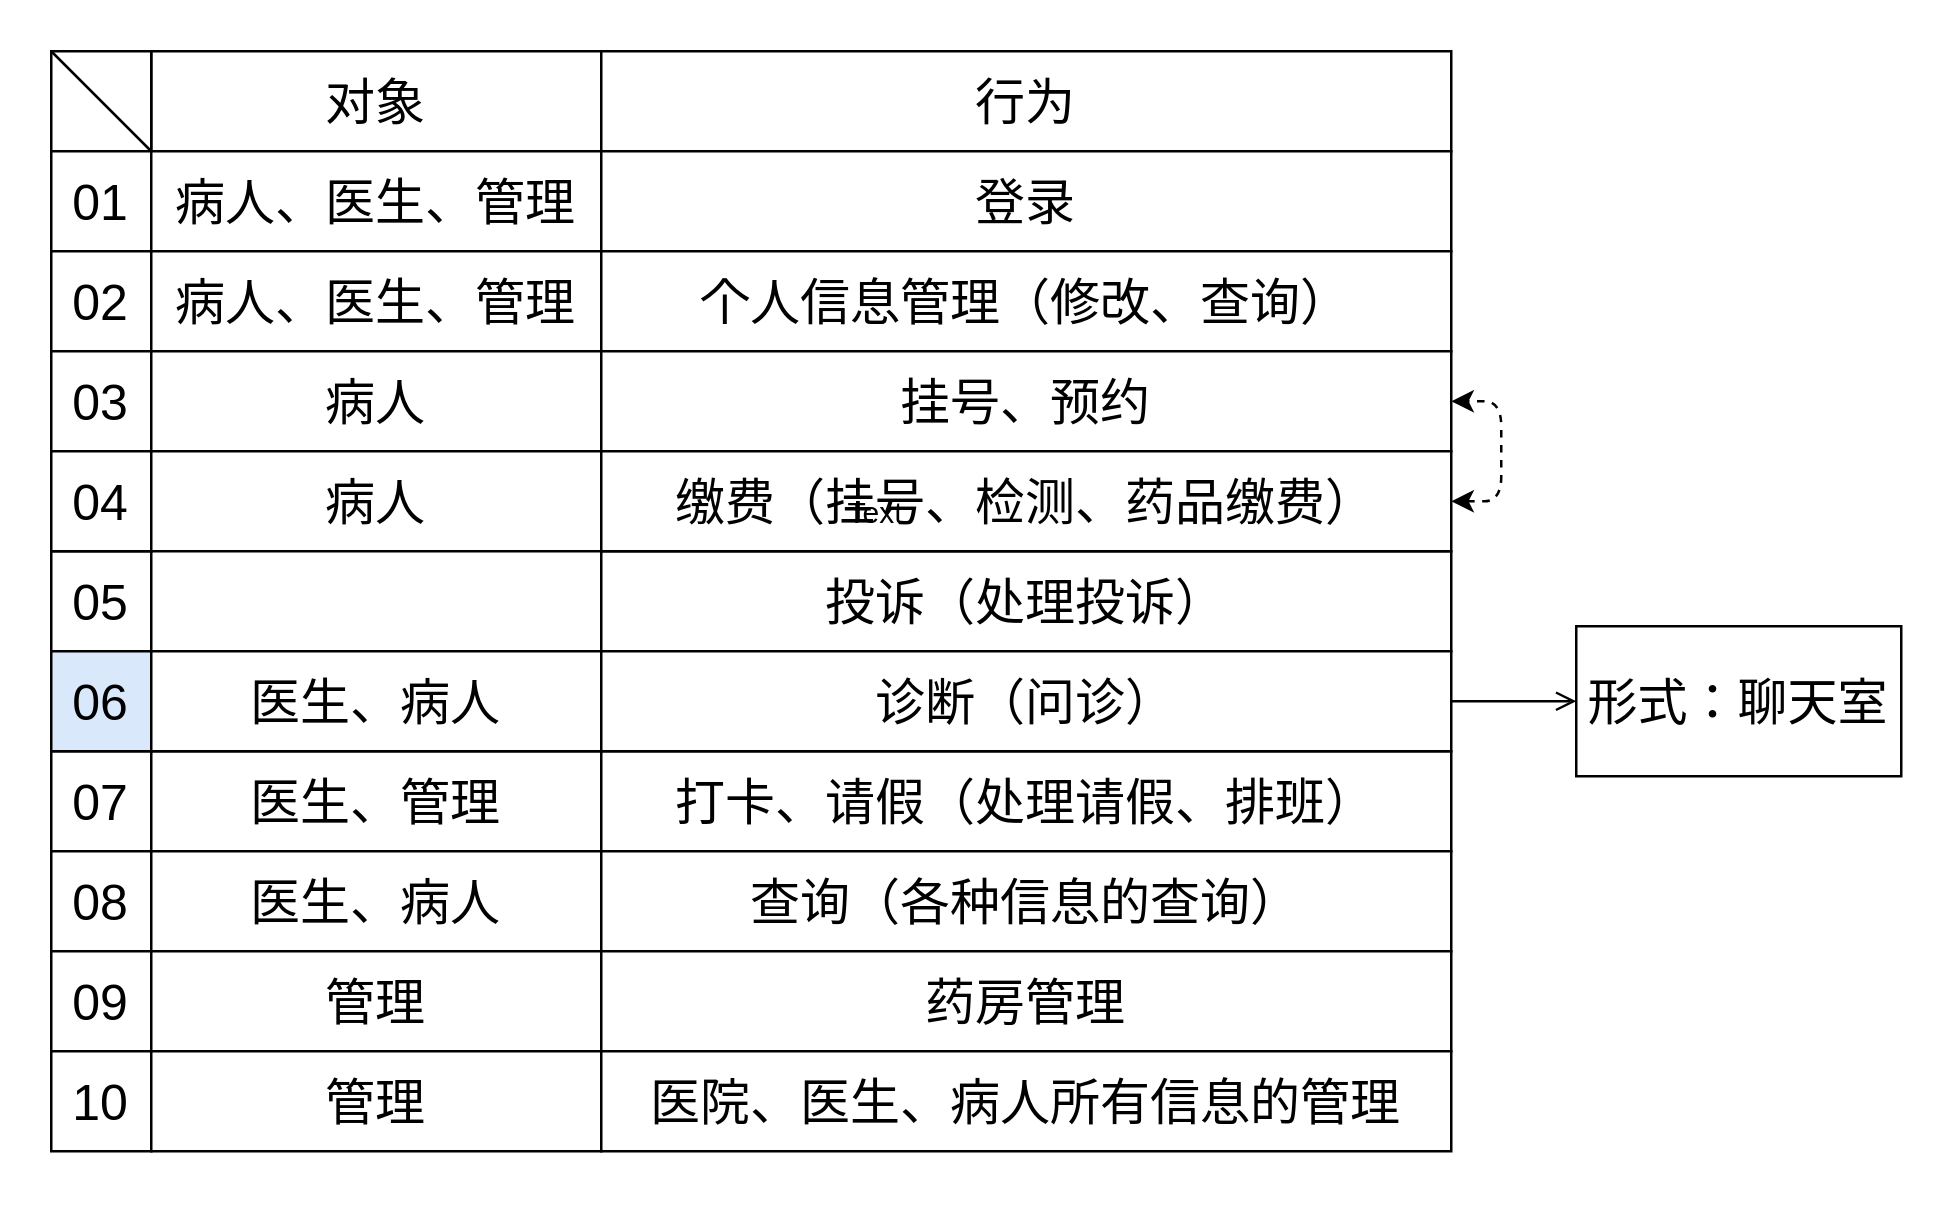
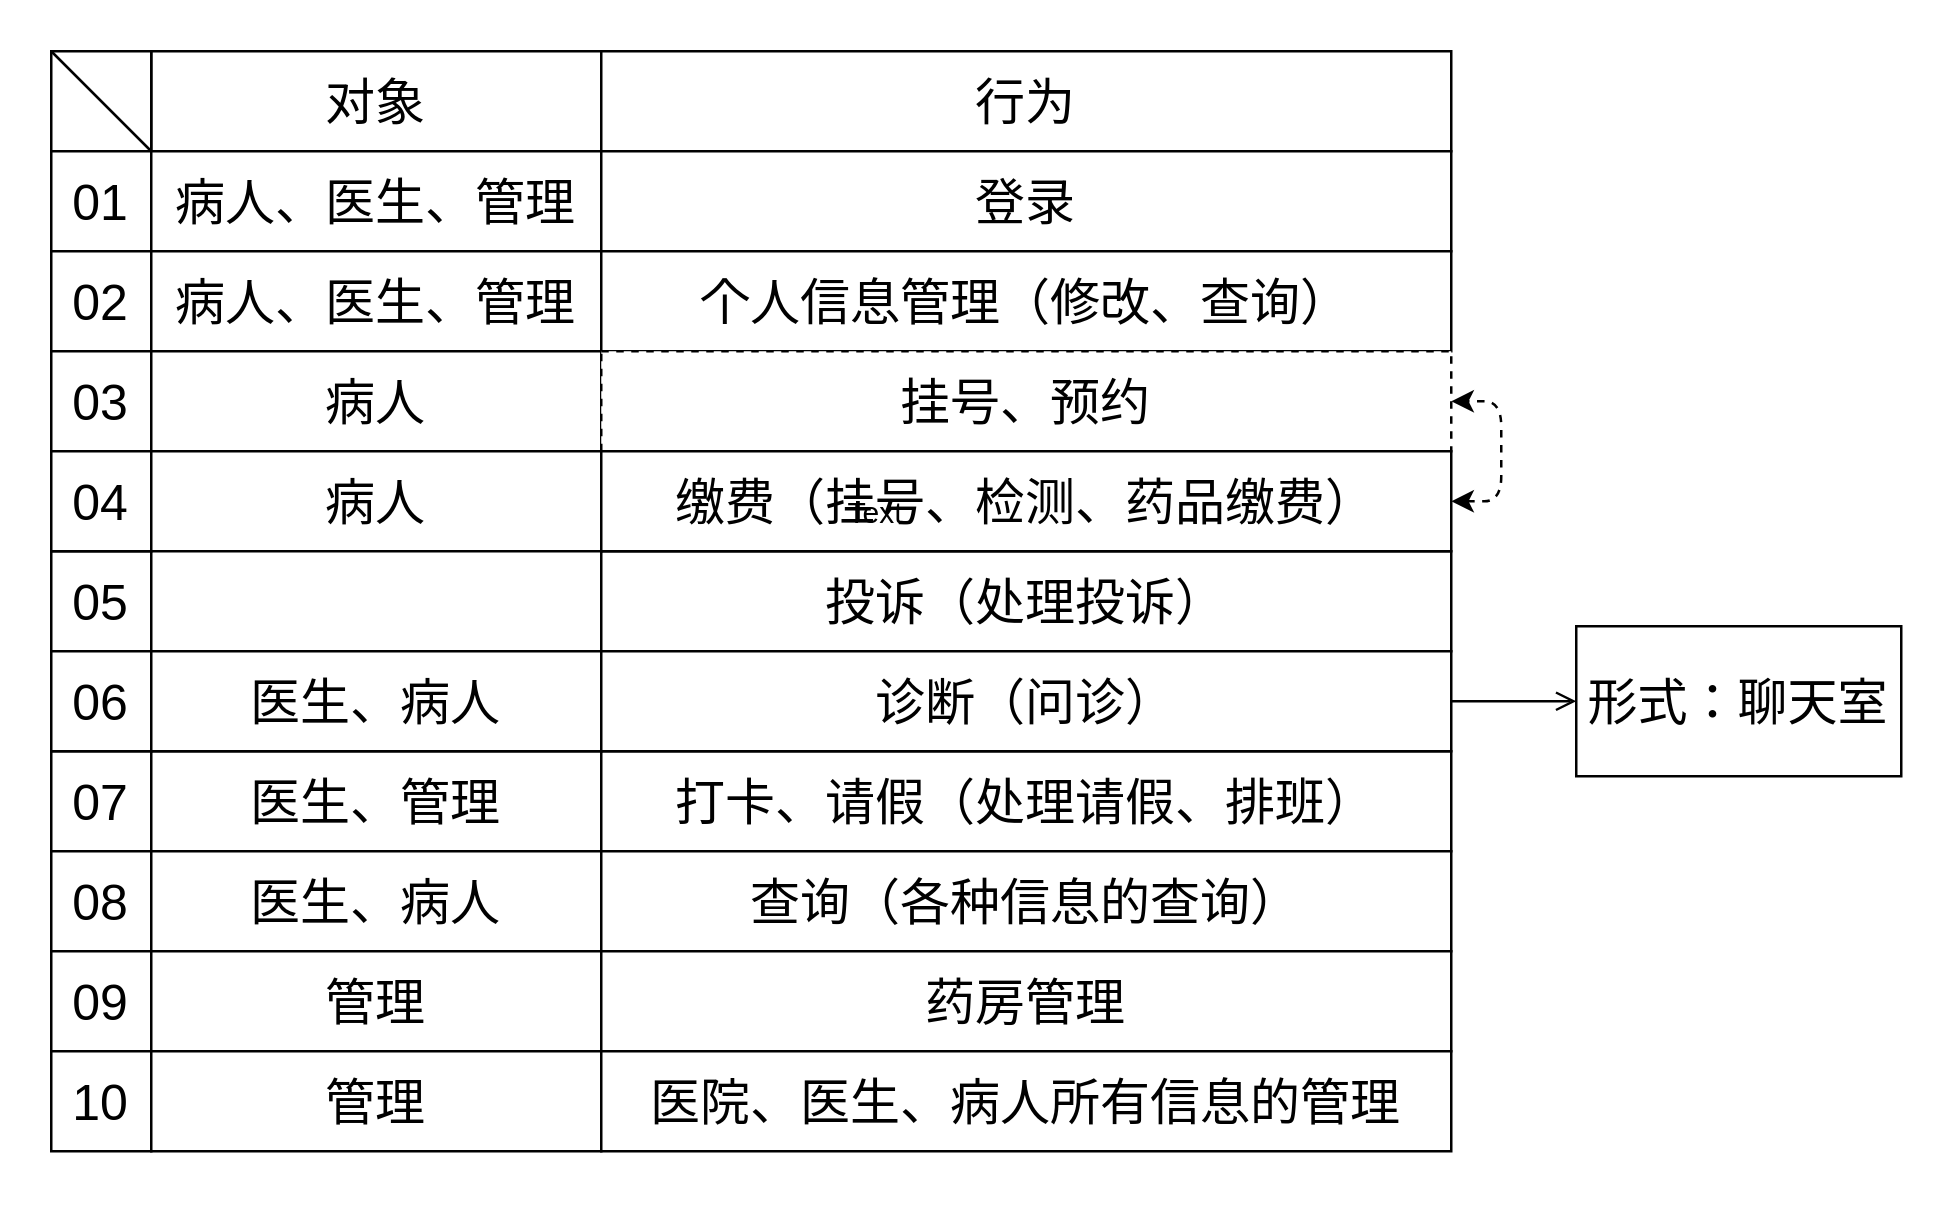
(1026, 401) -> (1026, 401)
(101, 701) -> (101, 701)
